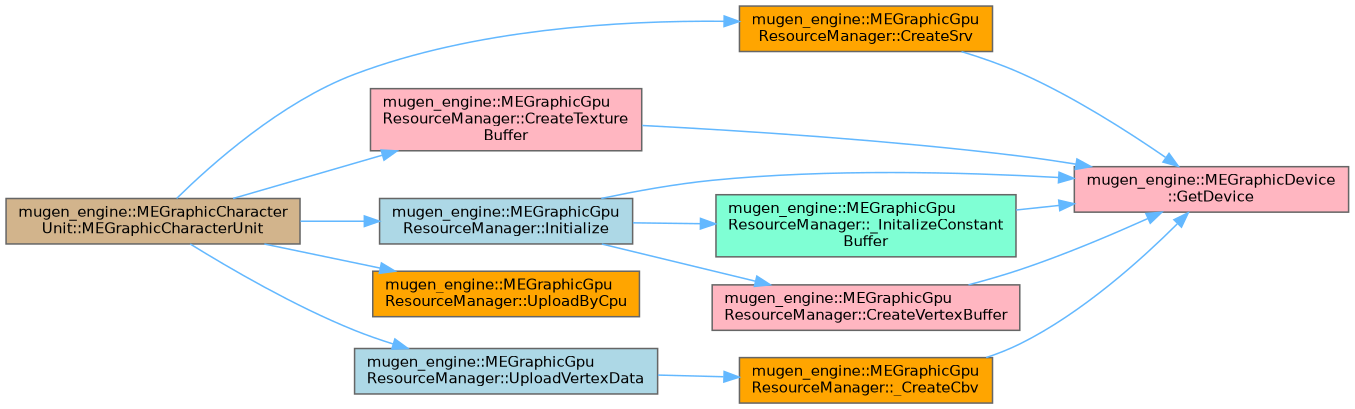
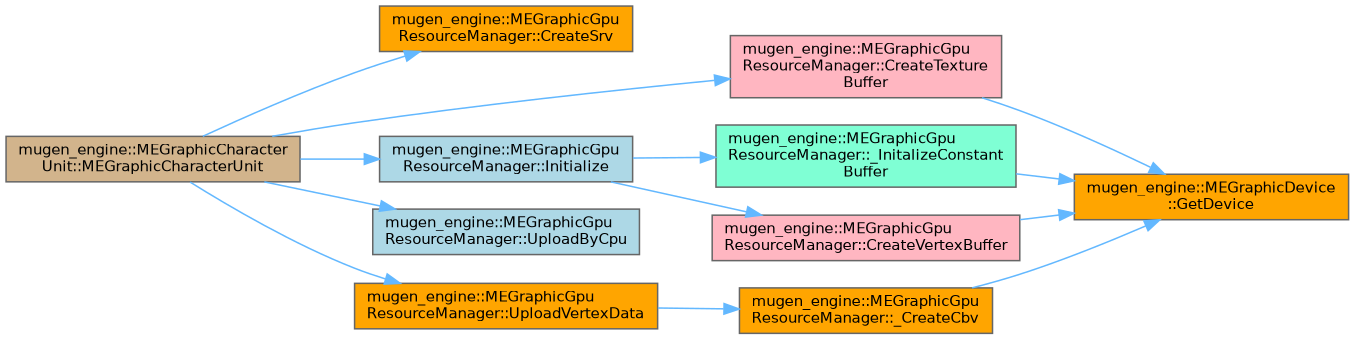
(1068, 97) -> none
(829, 173) -> none
(1211, 189) -> (1211, 197)
(506, 294) -> (506, 232)
(506, 371) -> (506, 306)
